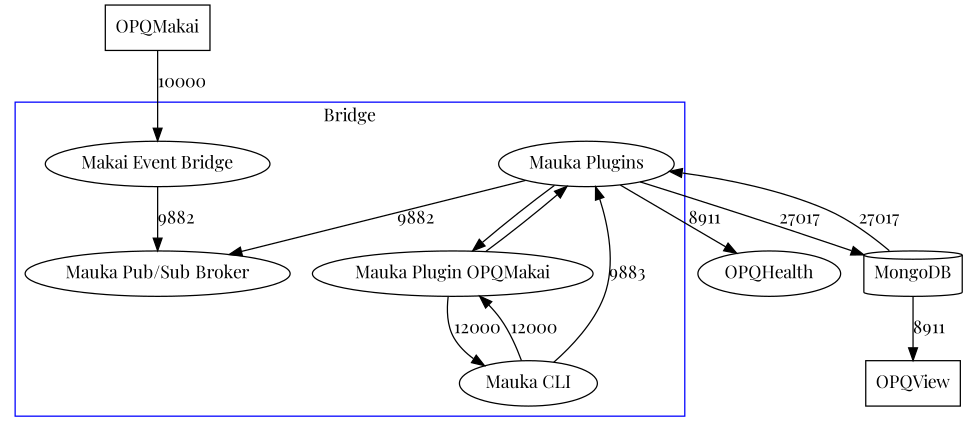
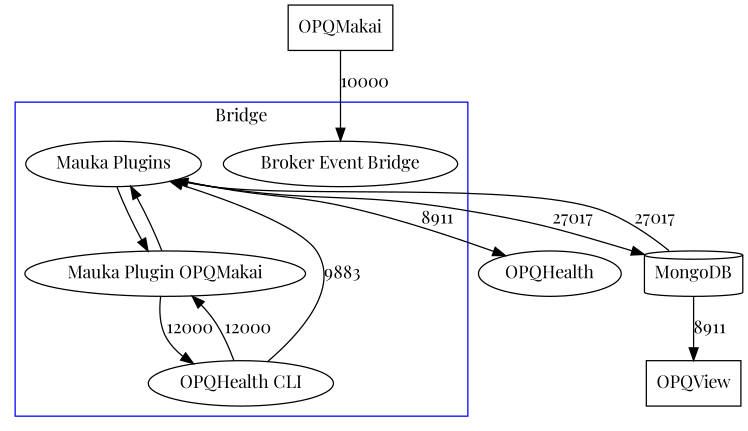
(158, 164) -> (340, 164)
(158, 274) -> none
(528, 383) -> (241, 383)
